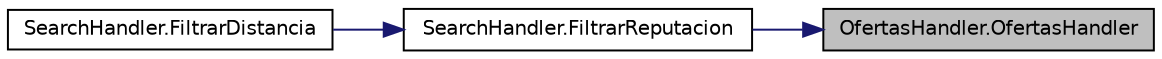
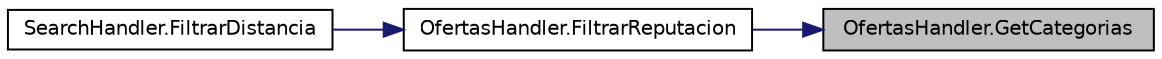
(578, 30) -> (578, 30)
(989, 30) -> (989, 30)
